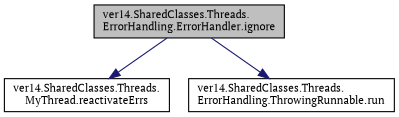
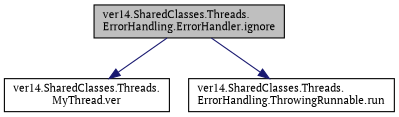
(87, 95) -> (87, 95)
